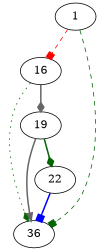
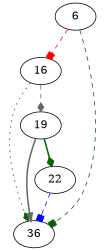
(76, 17) -> (76, 17)
(41, 94) -> (41, 94)
(46, 203) -> (46, 203)
